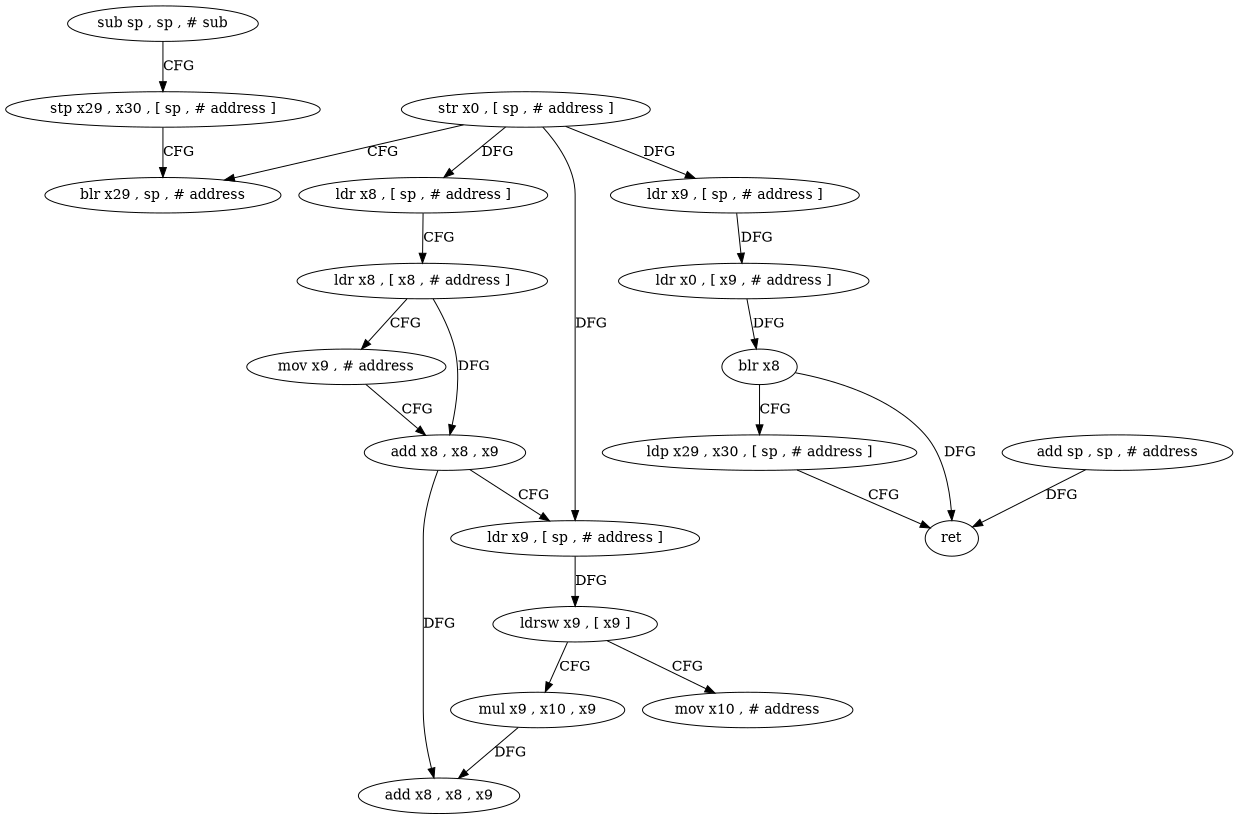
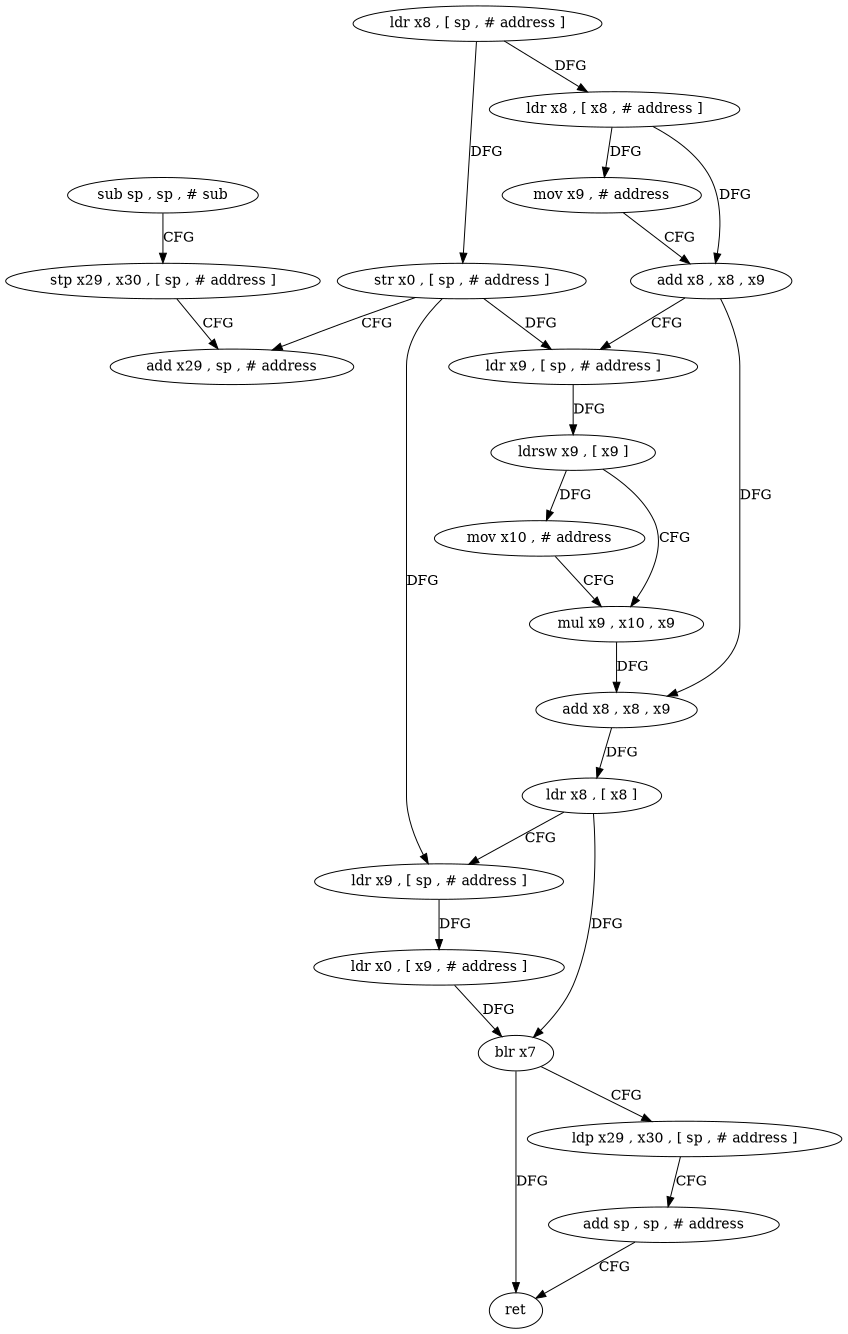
(479, 149) -> (470, 147)
(163, 195) -> (232, 367)
(439, 238) -> (571, 67)
(406, 324) -> (626, 152)
(760, 367) -> (516, 1053)
(1062, 496) -> (615, 1268)
(859, 497) -> (675, 1177)
none -> (575, 578)
(688, 667) -> (576, 496)
none -> (592, 796)
